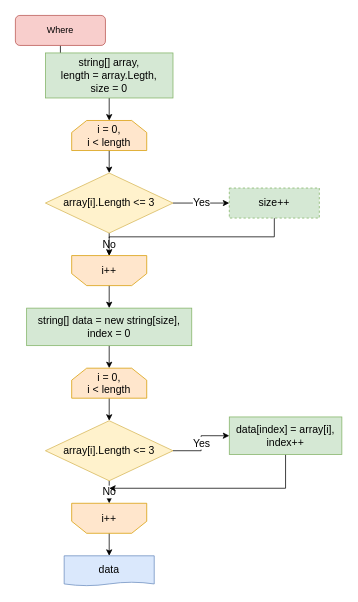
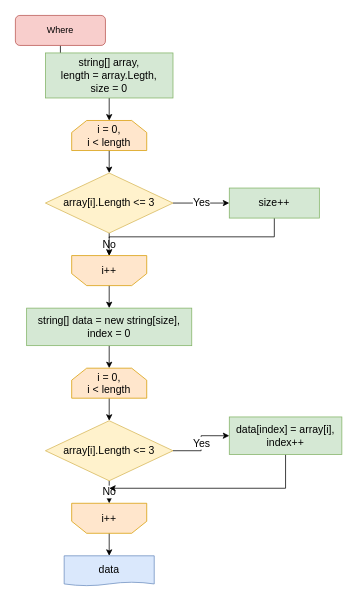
(274, 203) -> (274, 203)
